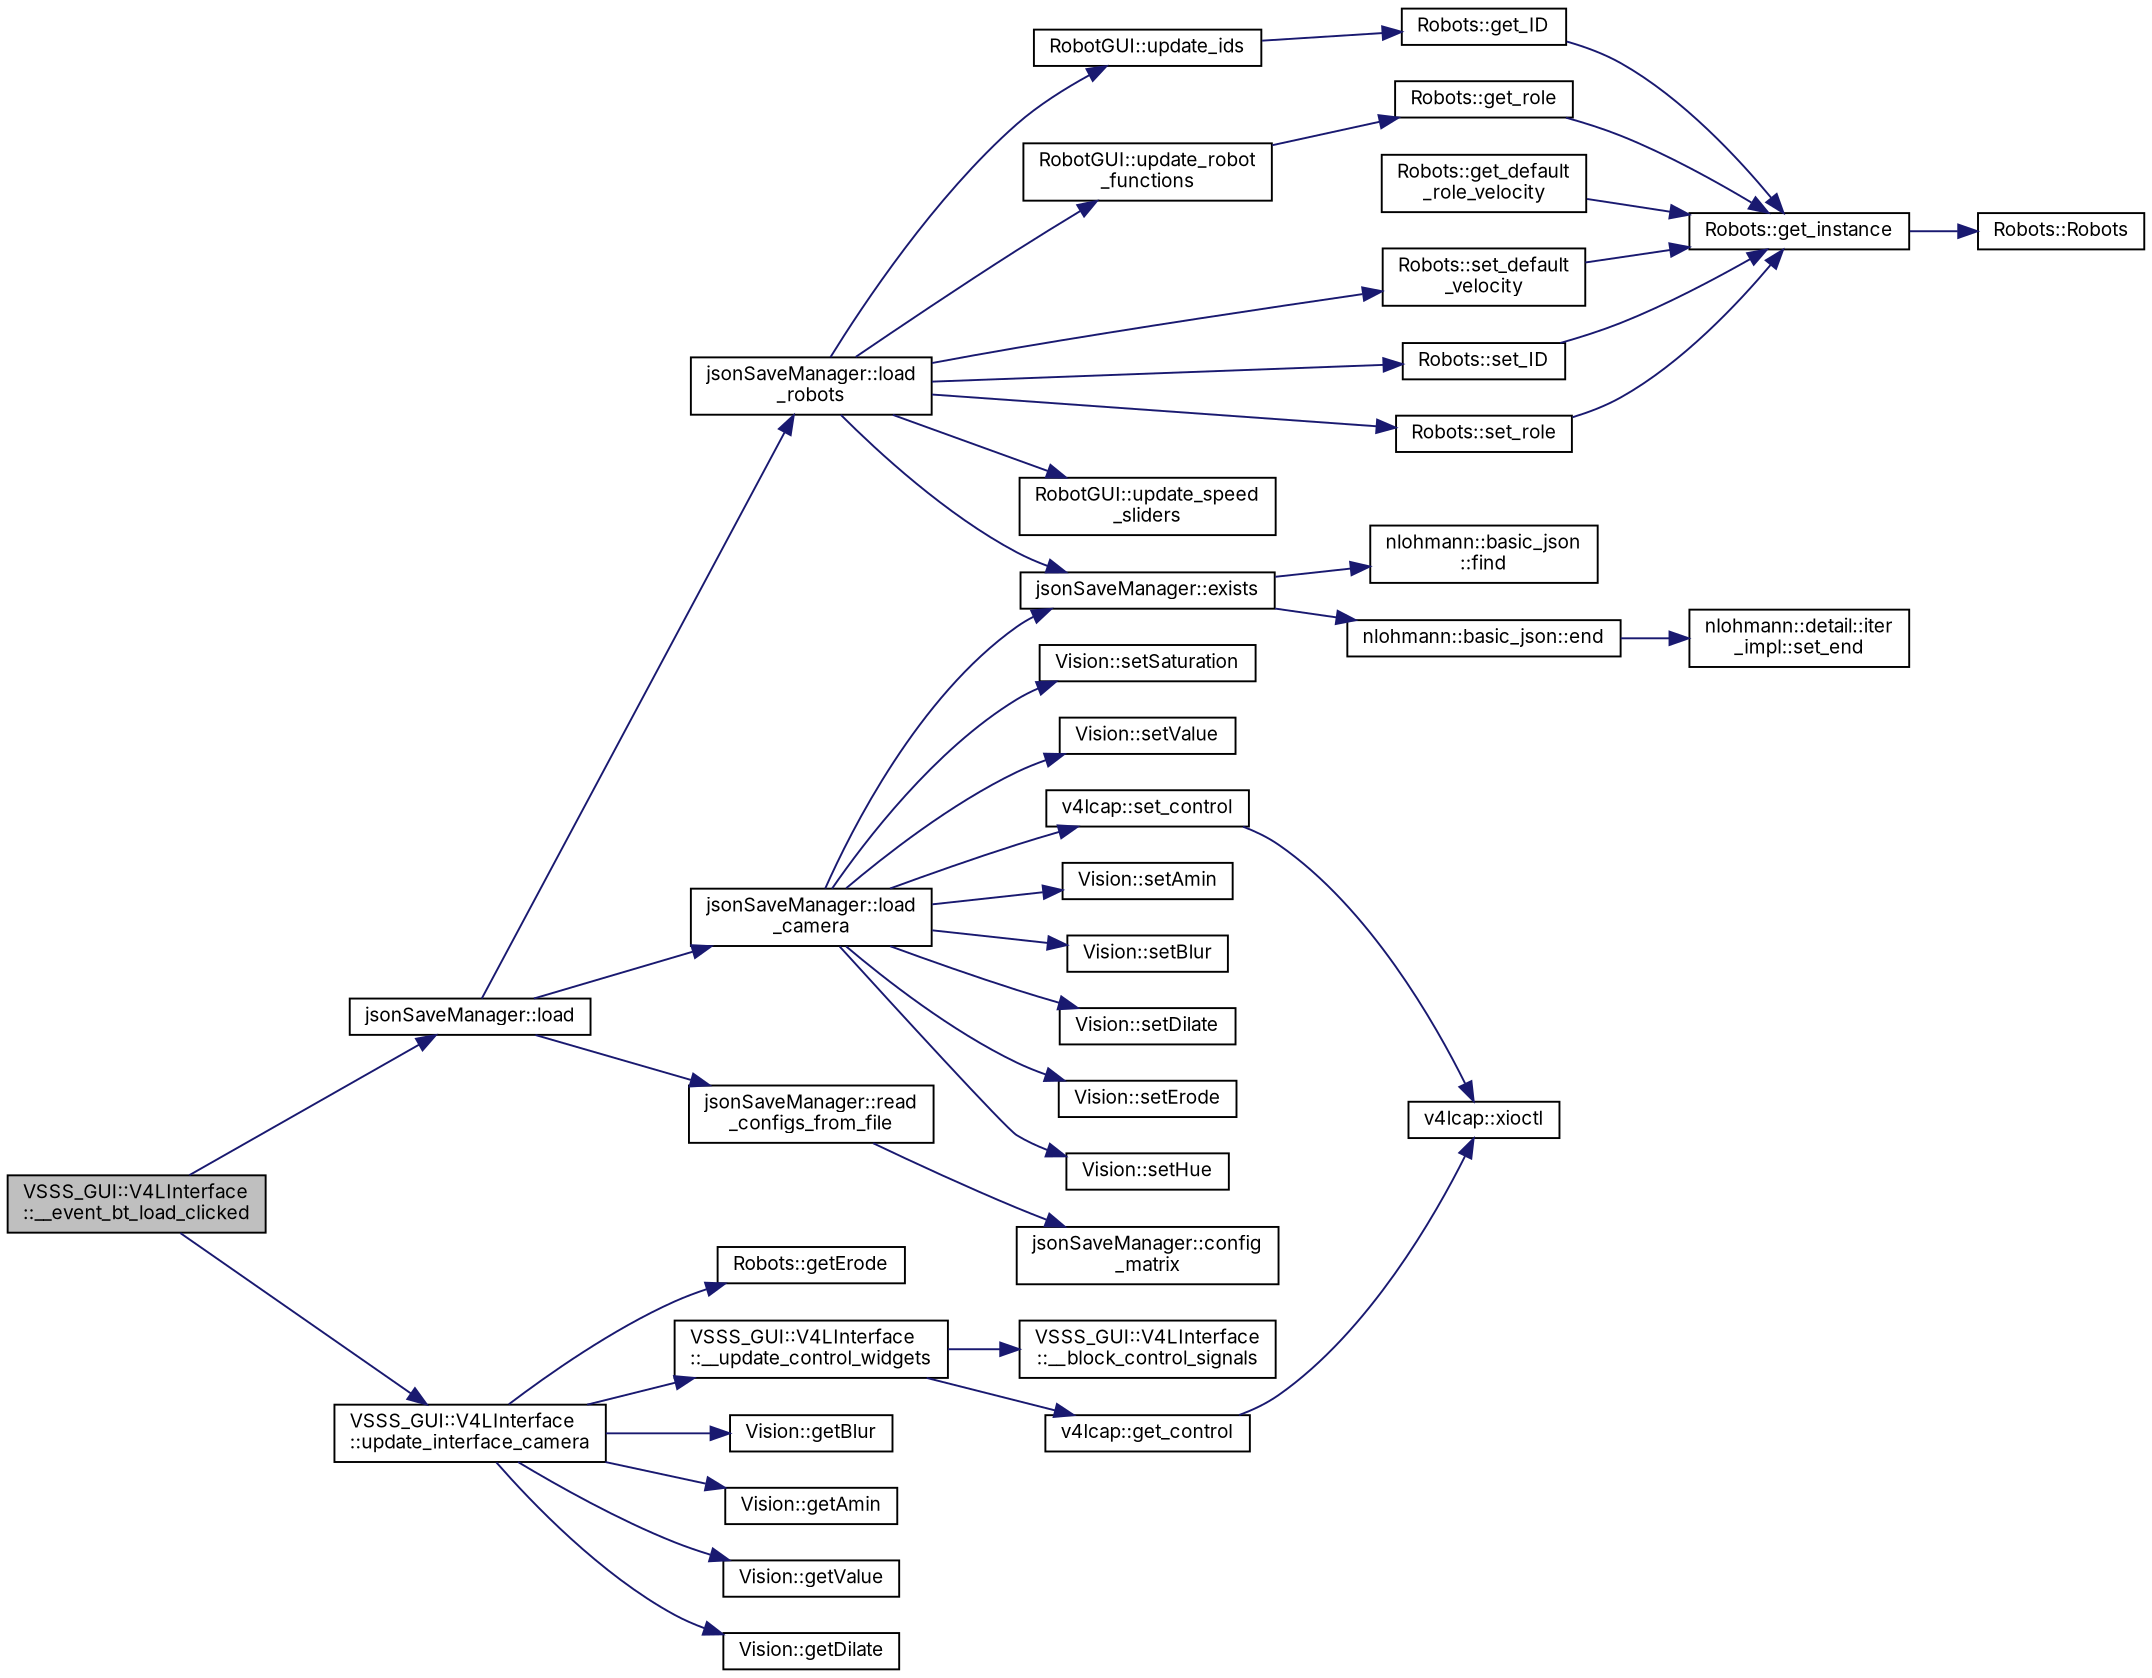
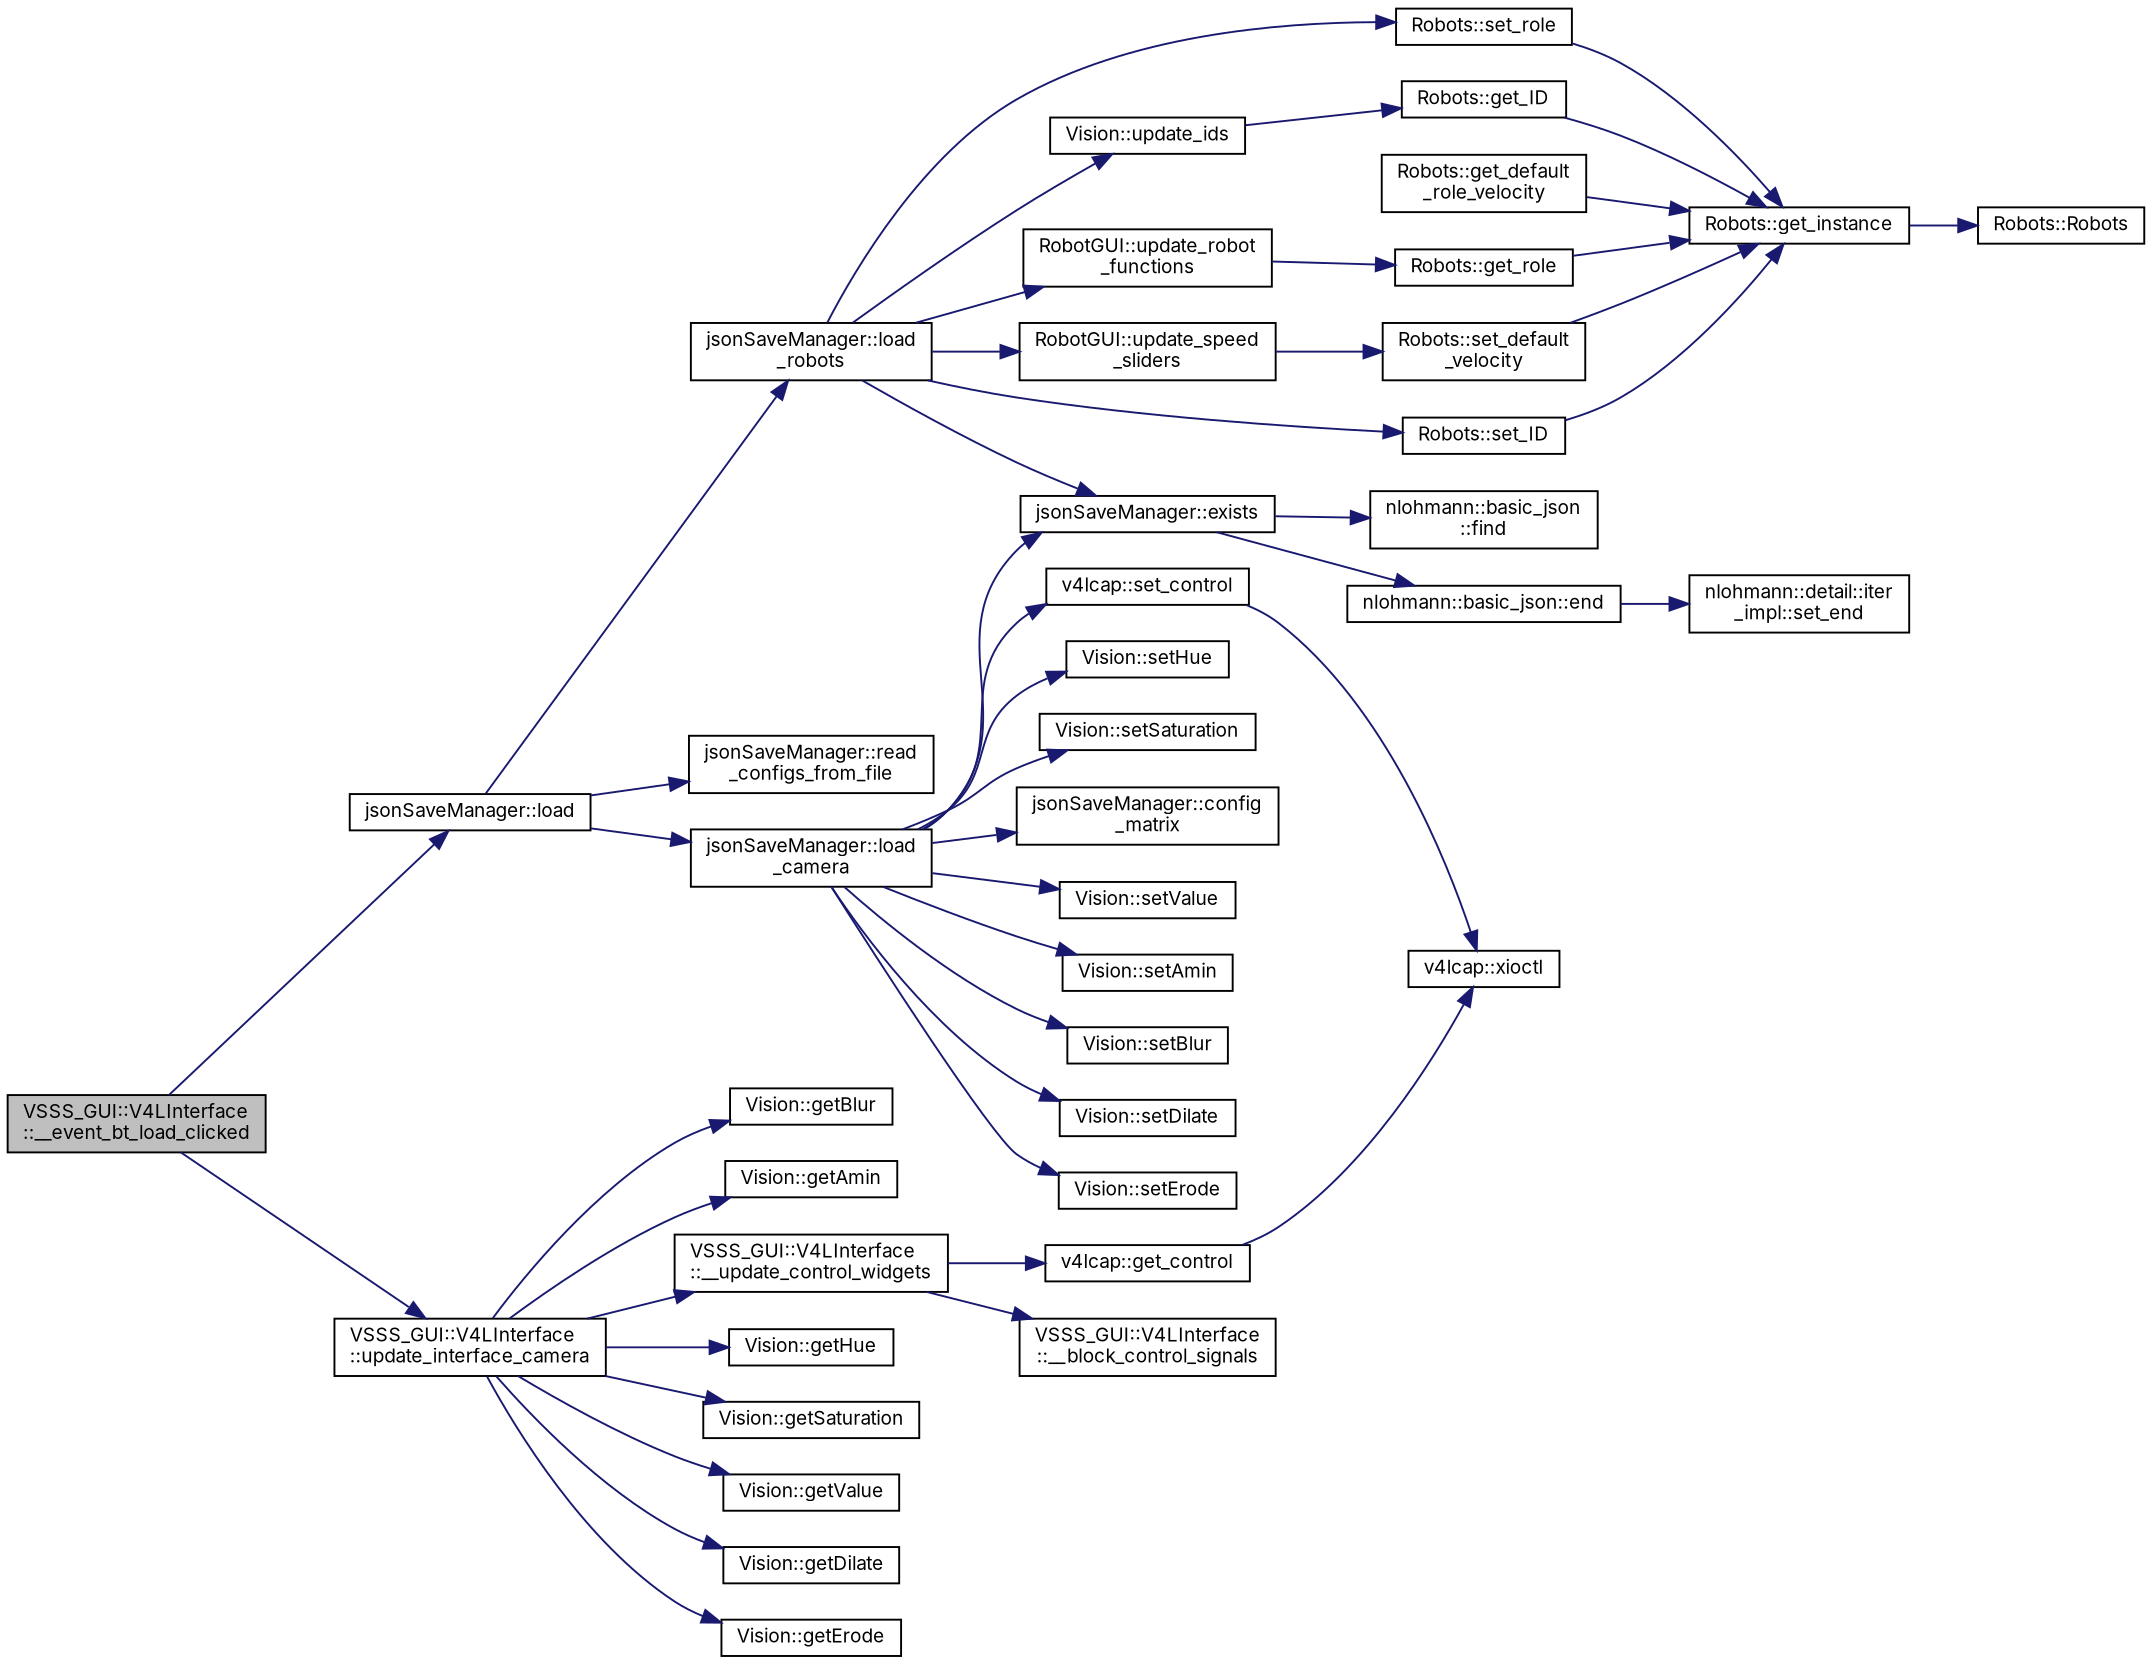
(1148, 48) -> (1148, 136)
(1147, 327) -> (1320, 352)
(959, 1183) -> (964, 839)
(811, 1265) -> (811, 1638)
none -> (811, 1347)
none -> (811, 1420)
